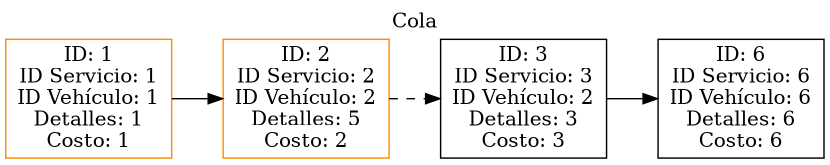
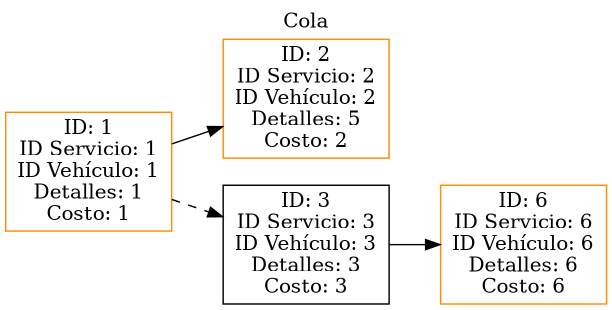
(524, 98) -> (306, 244)
(407, 99) -> (190, 206)
(741, 99) -> (524, 245)
